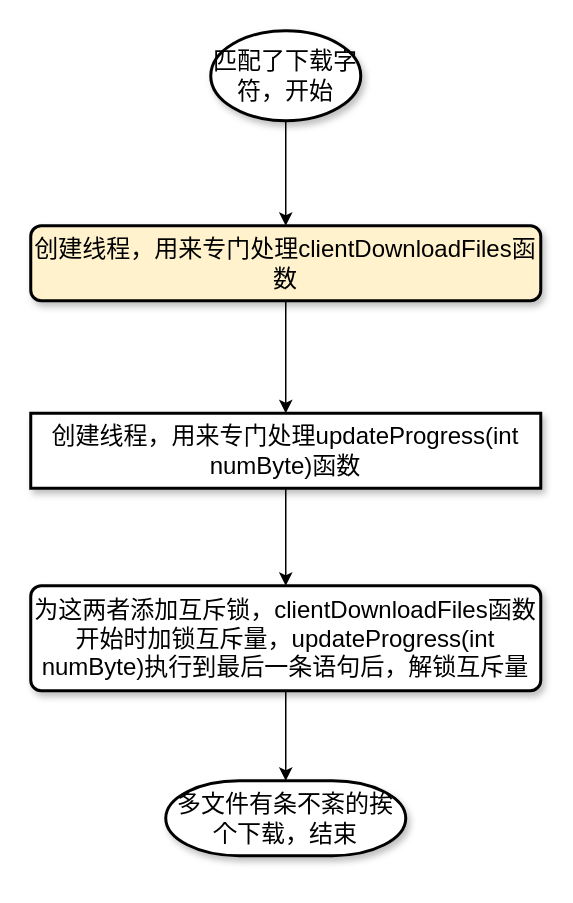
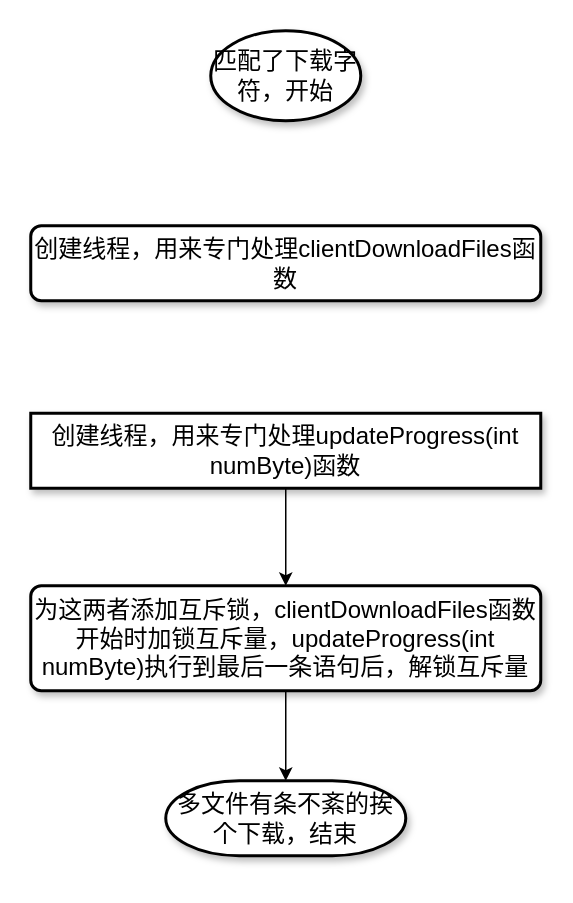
(286, 168) -> none
(286, 263) -> (286, 263)
(286, 352) -> none
